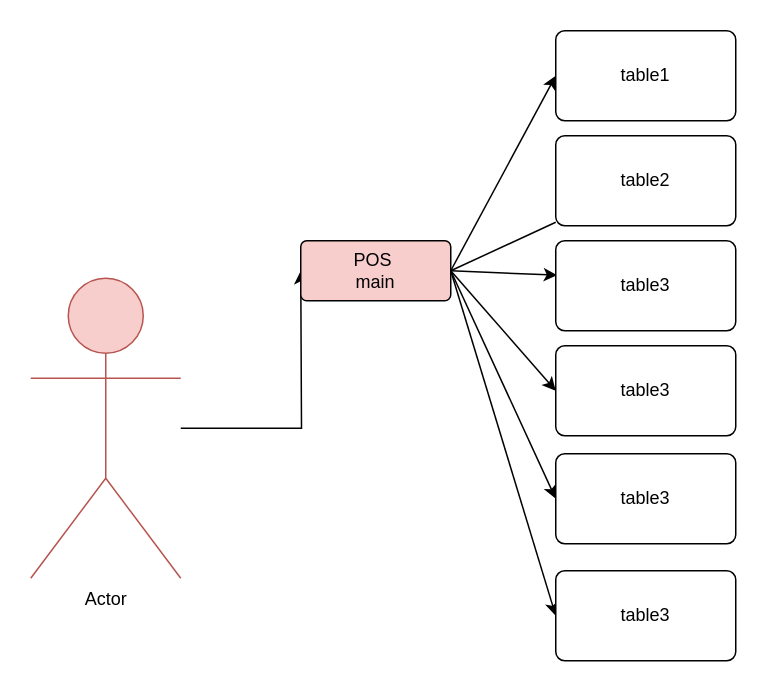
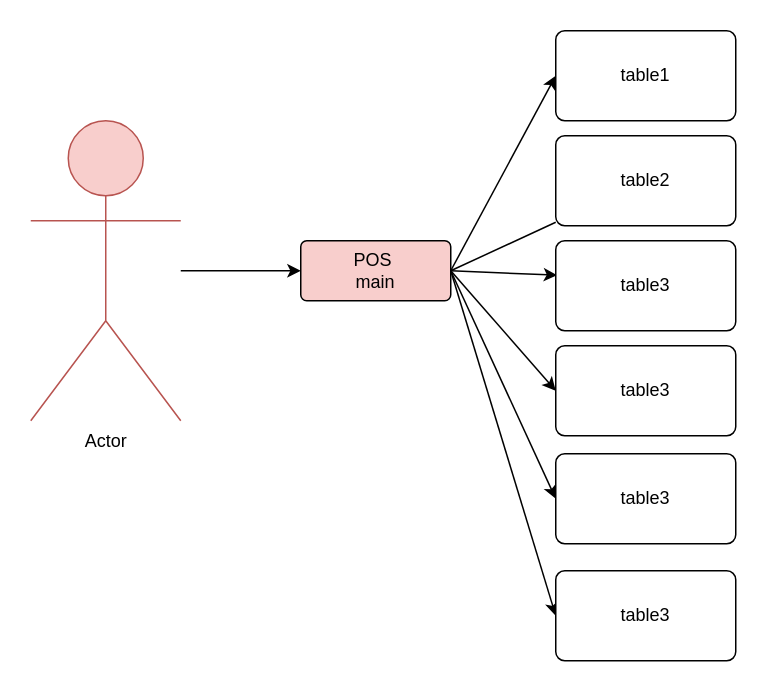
(106, 428) -> (106, 271)
